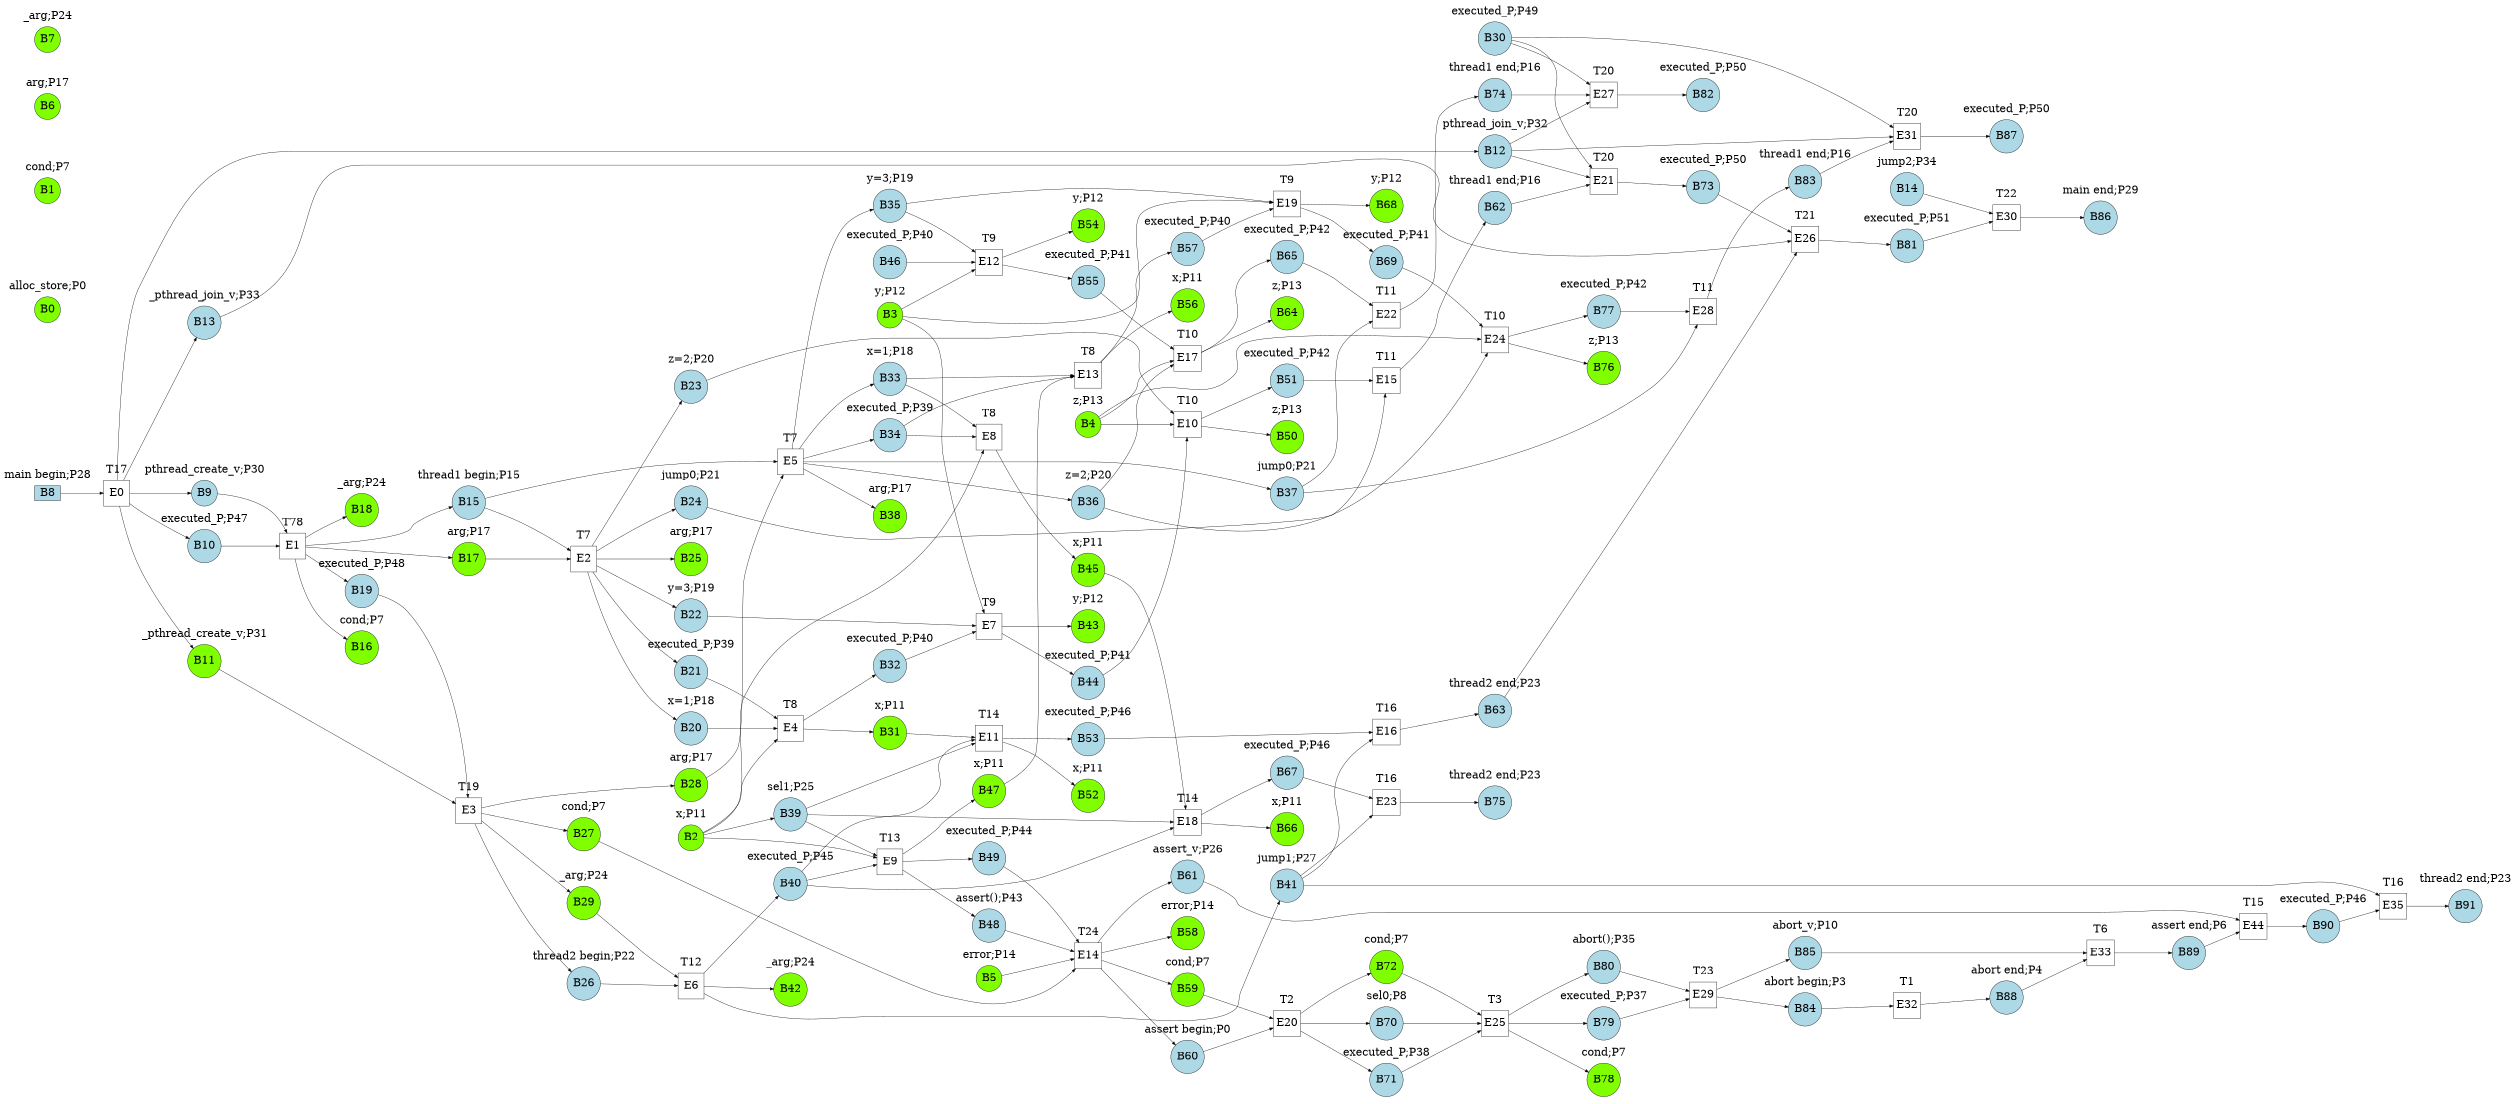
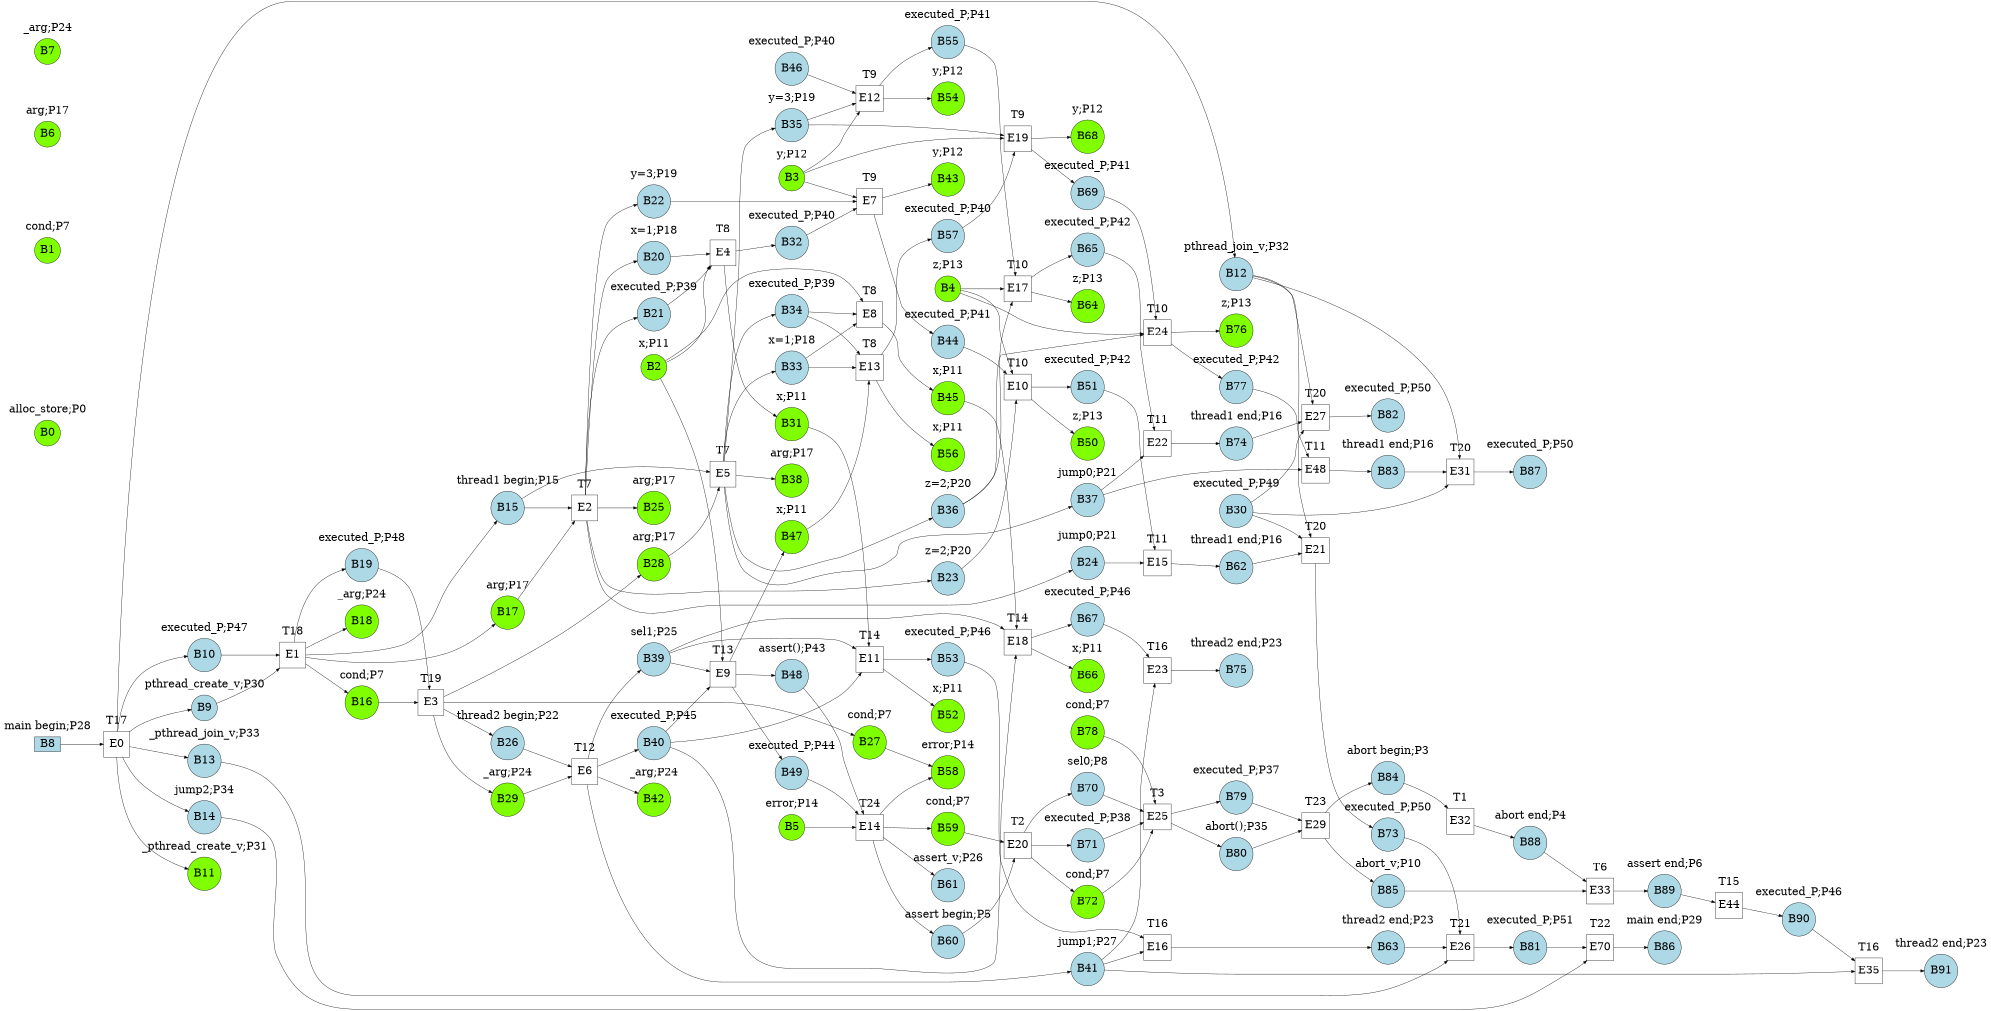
(2006, 218) -> (1600, 948)
(1703, 312) -> (1316, 470)
(293, 523) -> (293, 632)
(336, 736) -> (396, 703)
none -> (149, 790)
(737, 827) -> (604, 713)
(1714, 912) -> none
(833, 951) -> (907, 757)
(1188, 1030) -> (948, 915)
(1547, 1051) -> (1139, 760)
